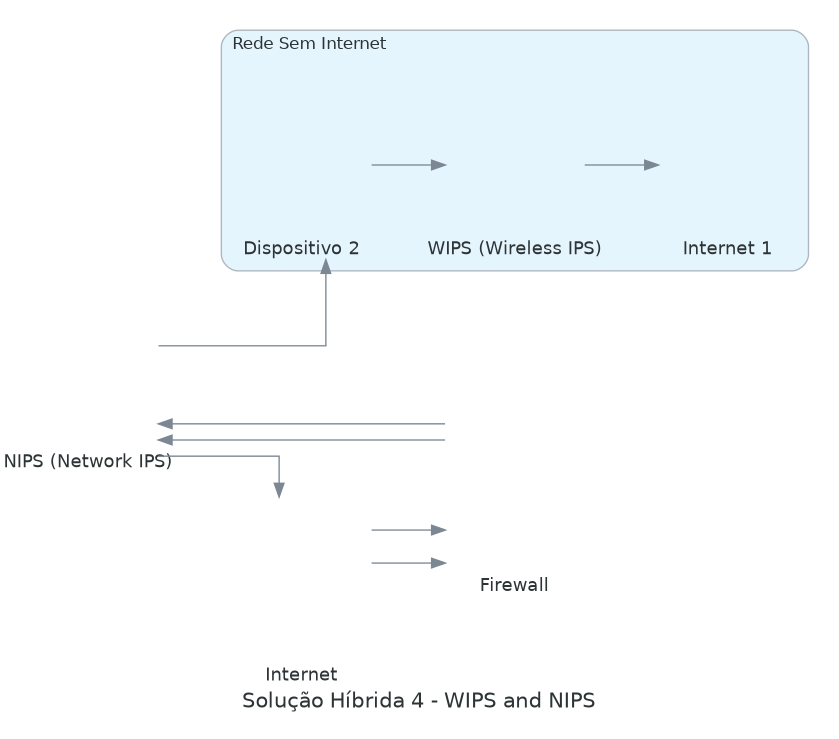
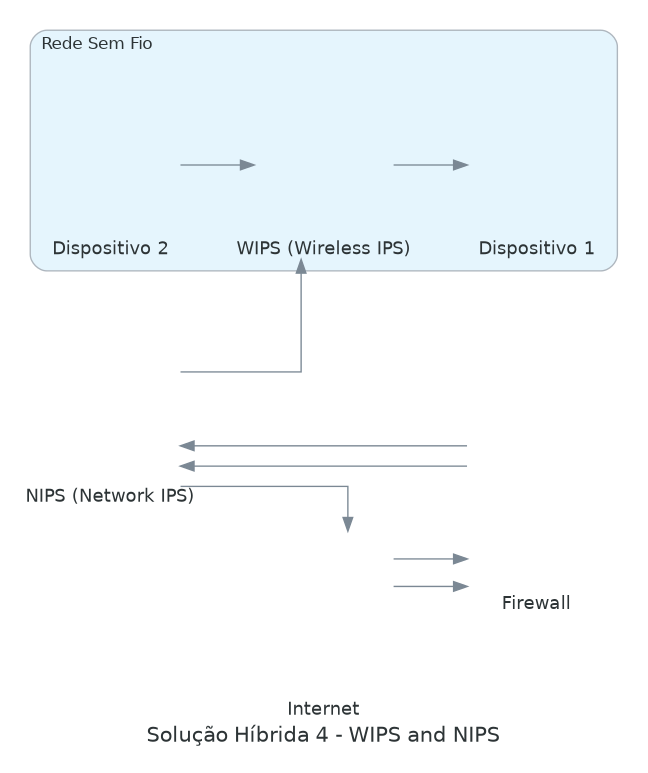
(309, 45) -> (98, 45)
(728, 165) -> (537, 165)
(278, 346) -> (290, 372)
